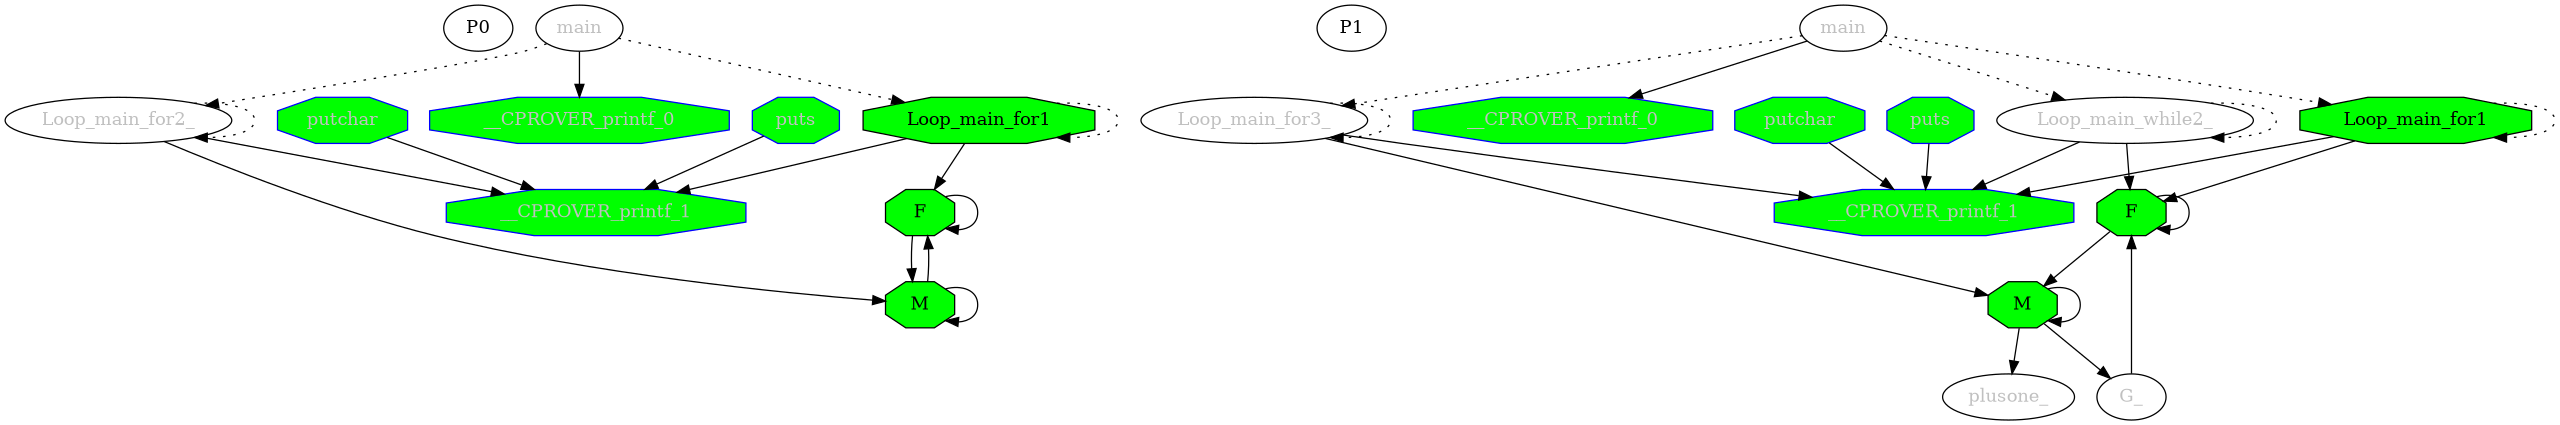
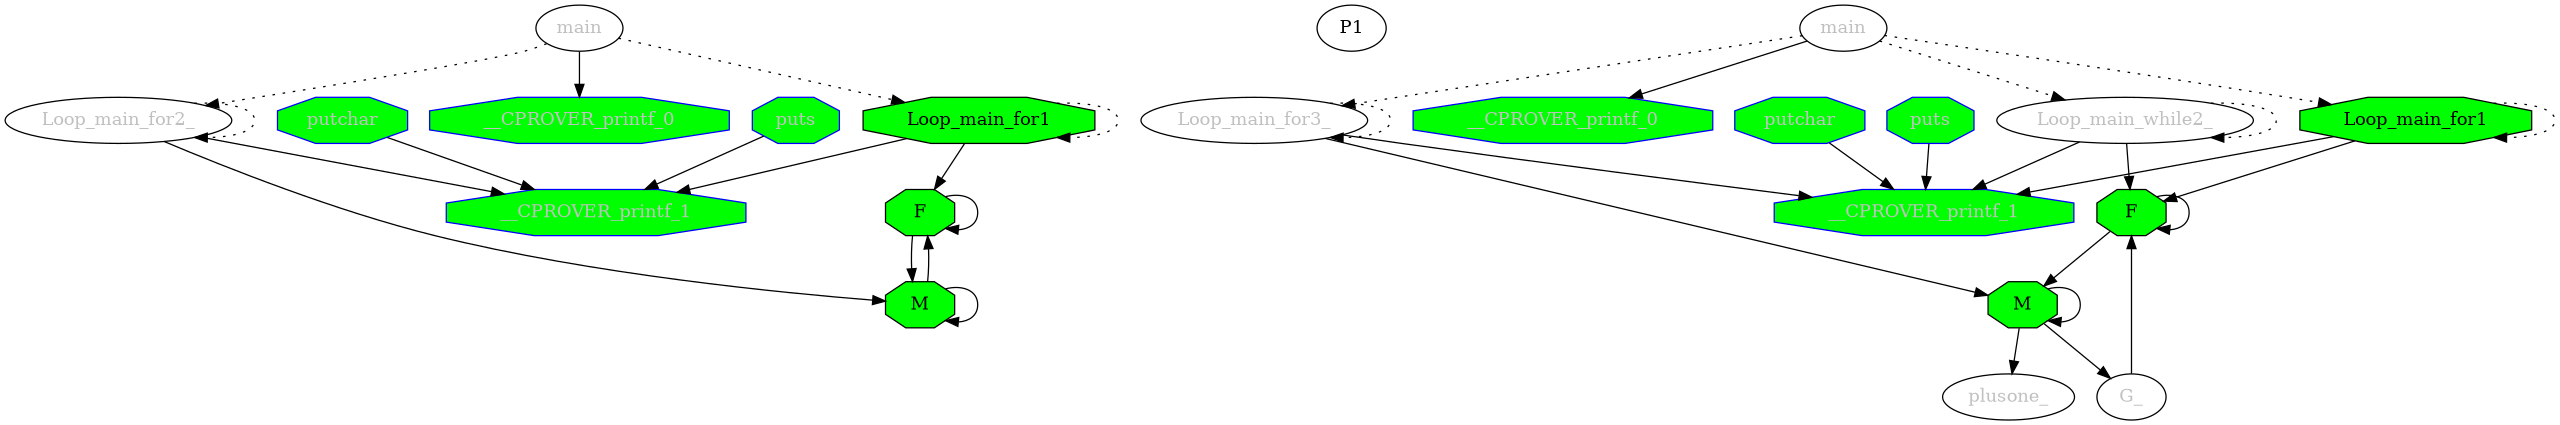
(478, 28) -> none
